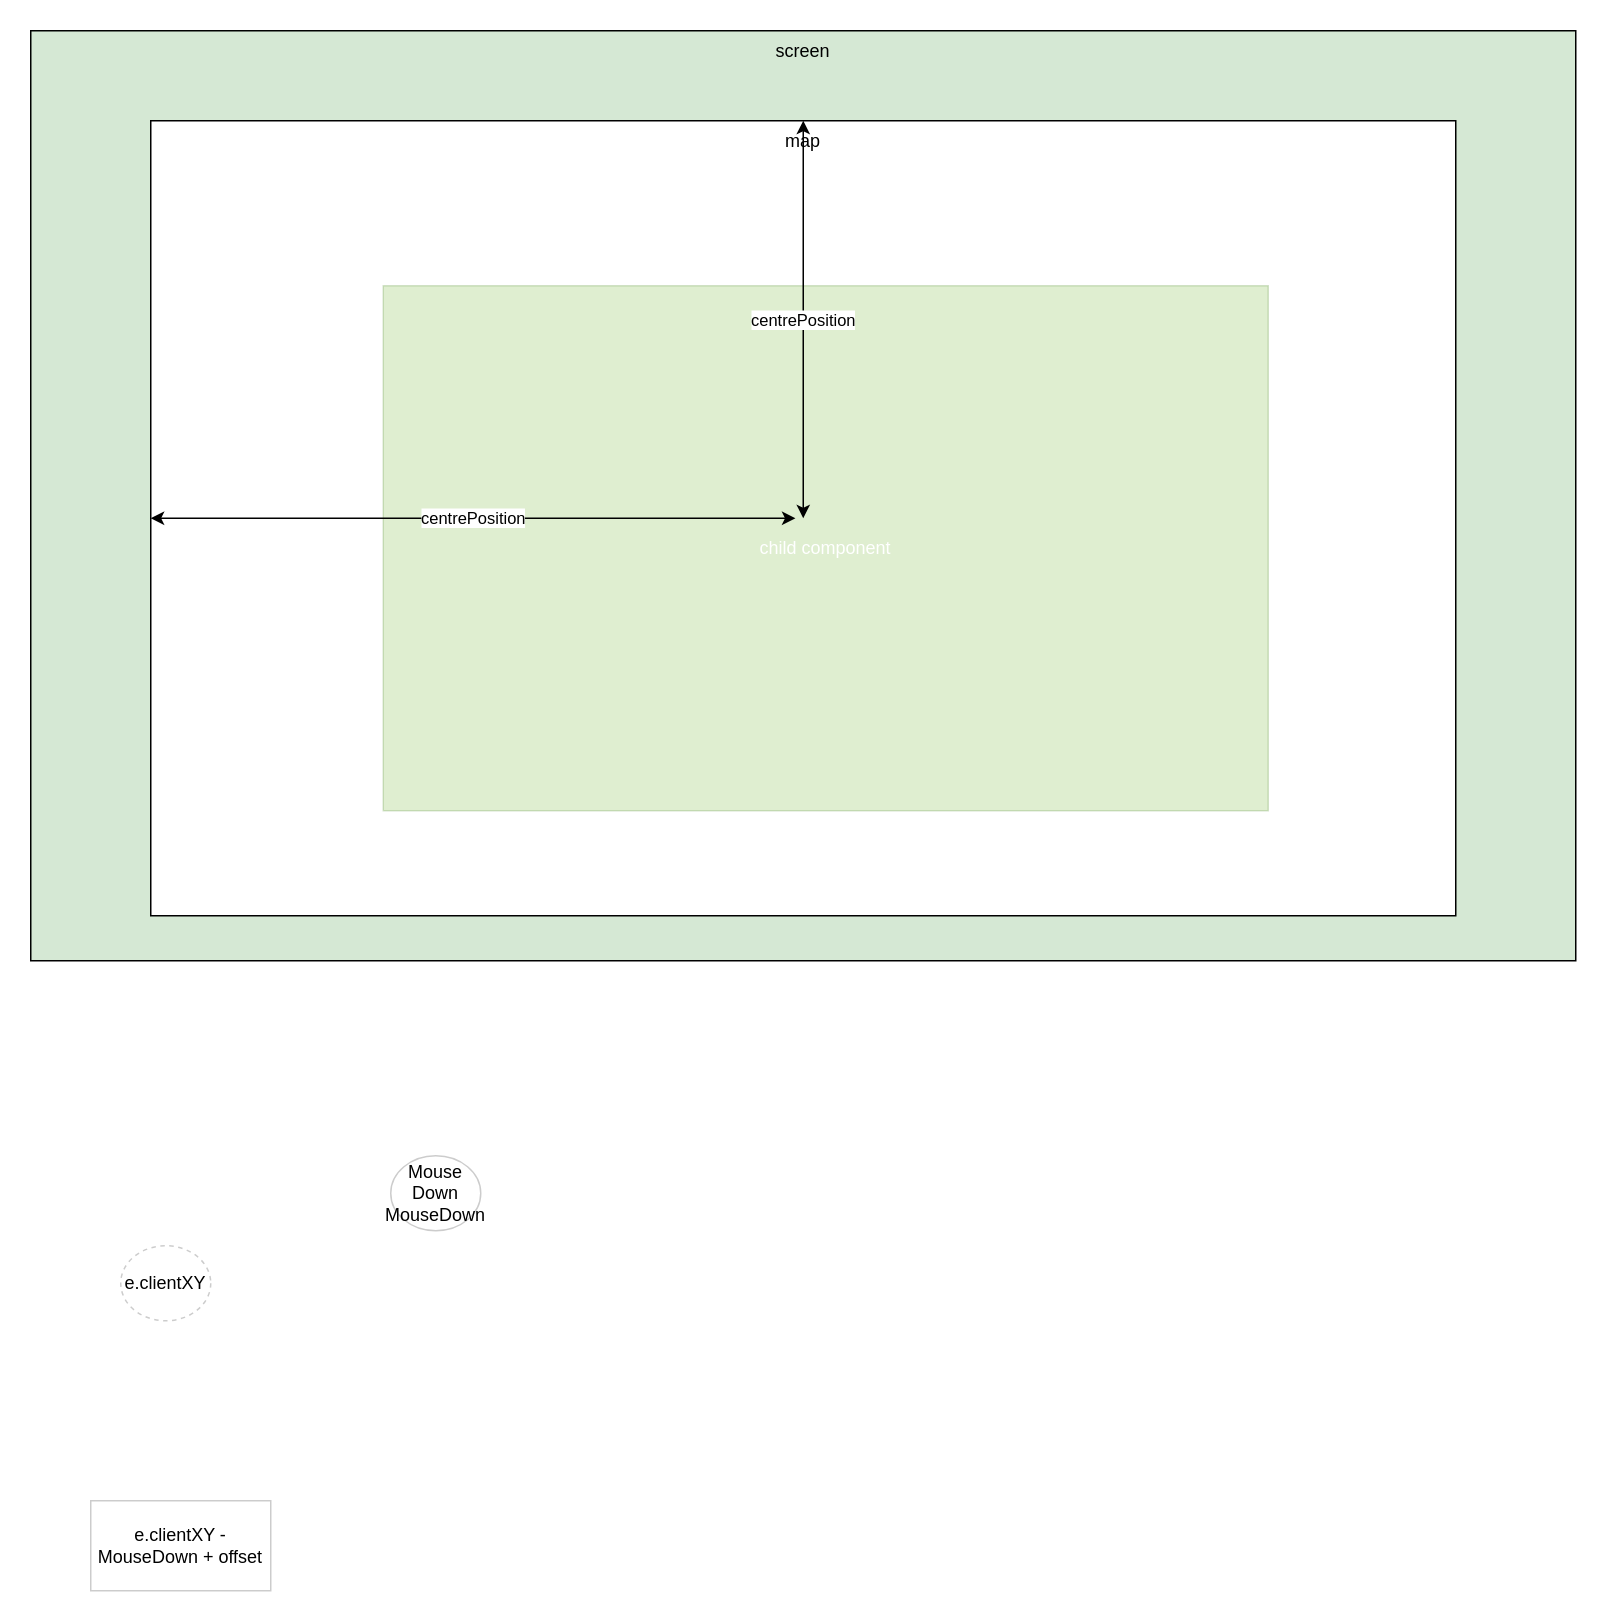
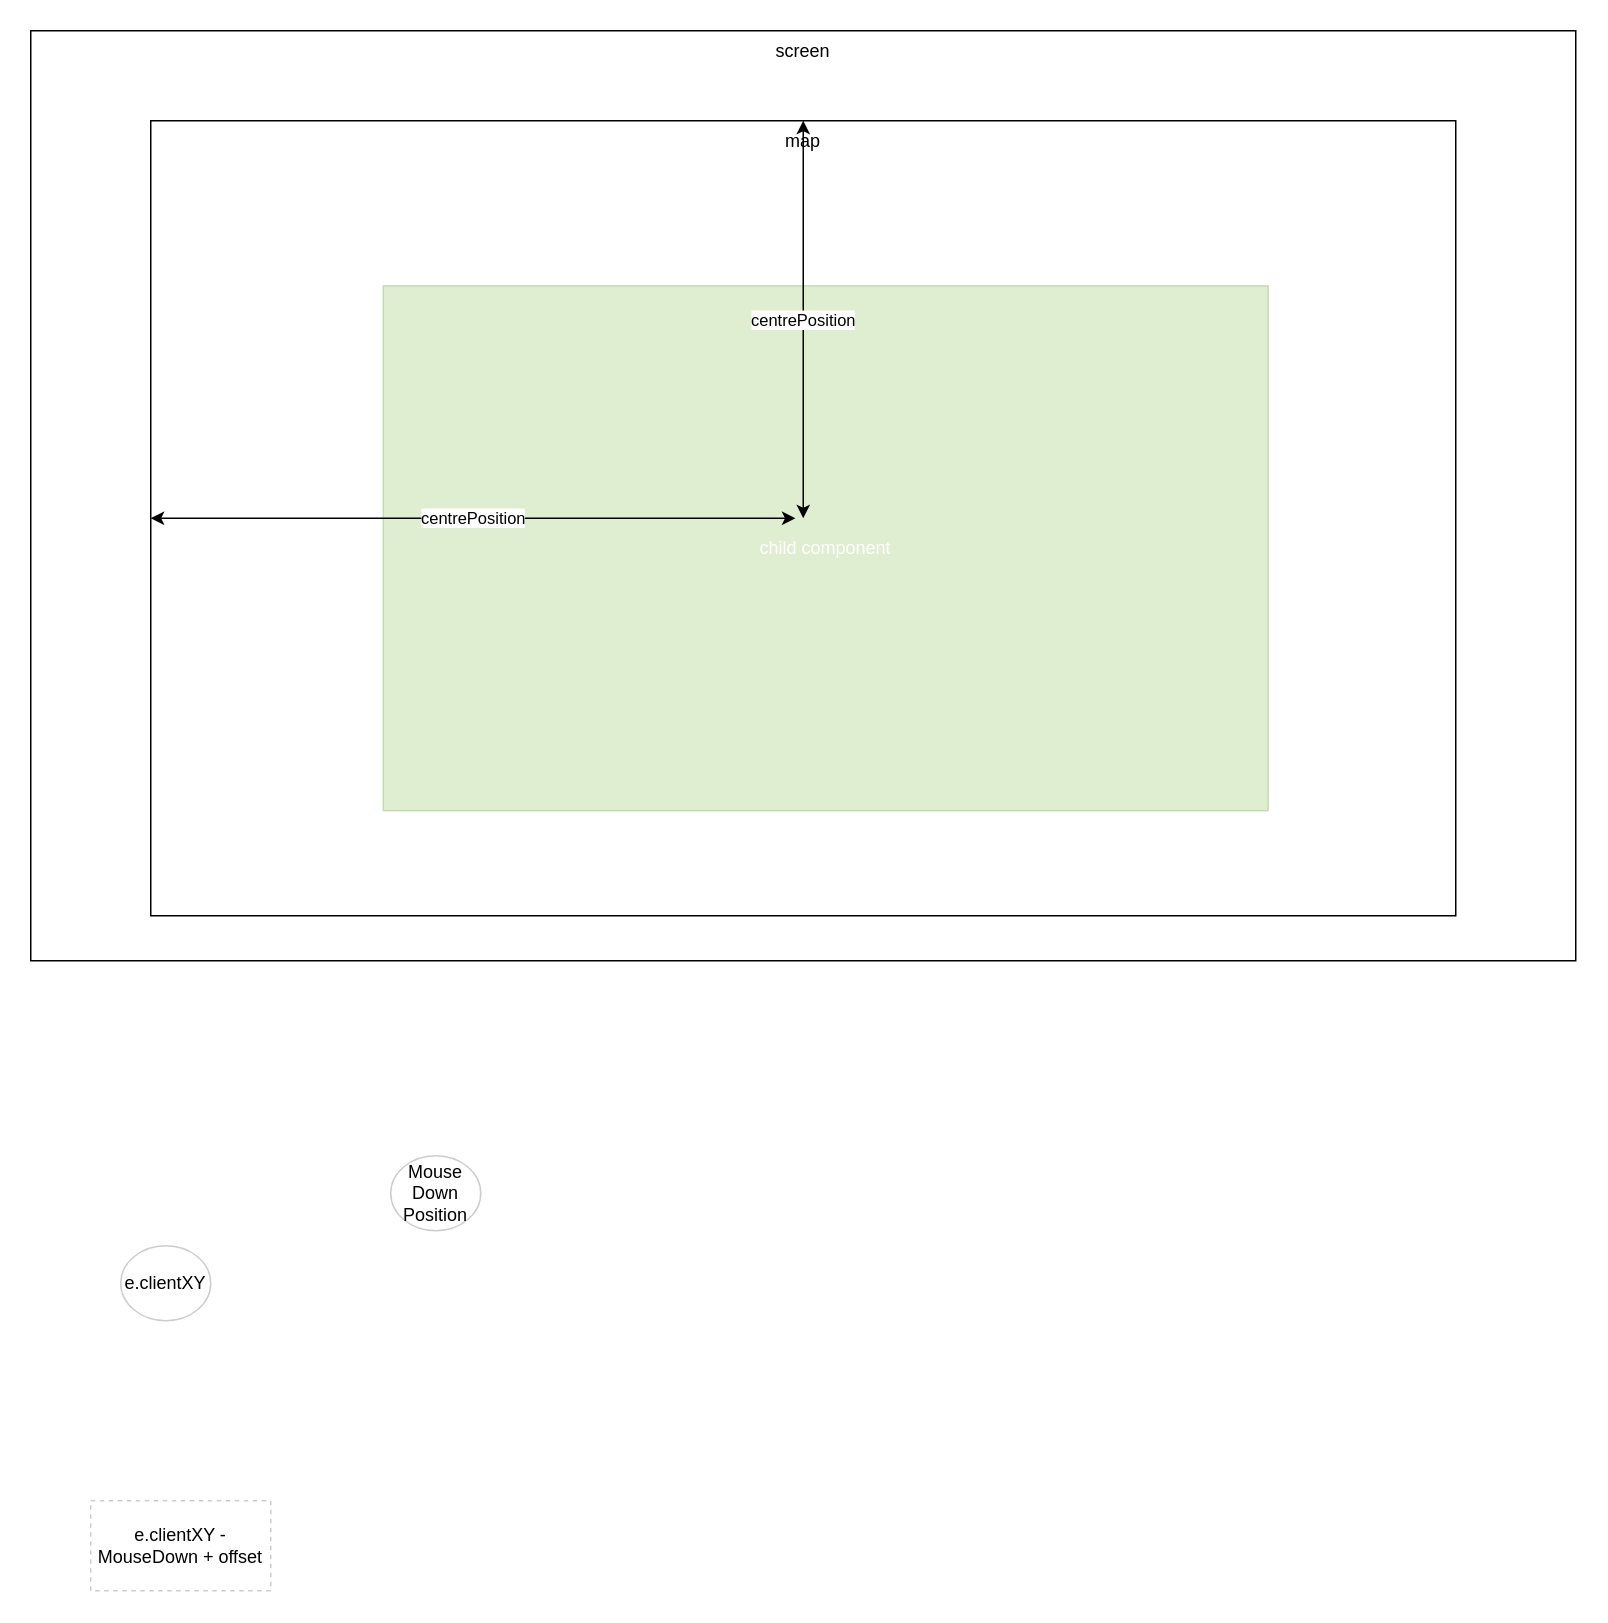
(803, 52) -> (803, 52)
(436, 1193) -> (436, 1193)
(166, 1283) -> (166, 1283)
(181, 1546) -> (181, 1546)
